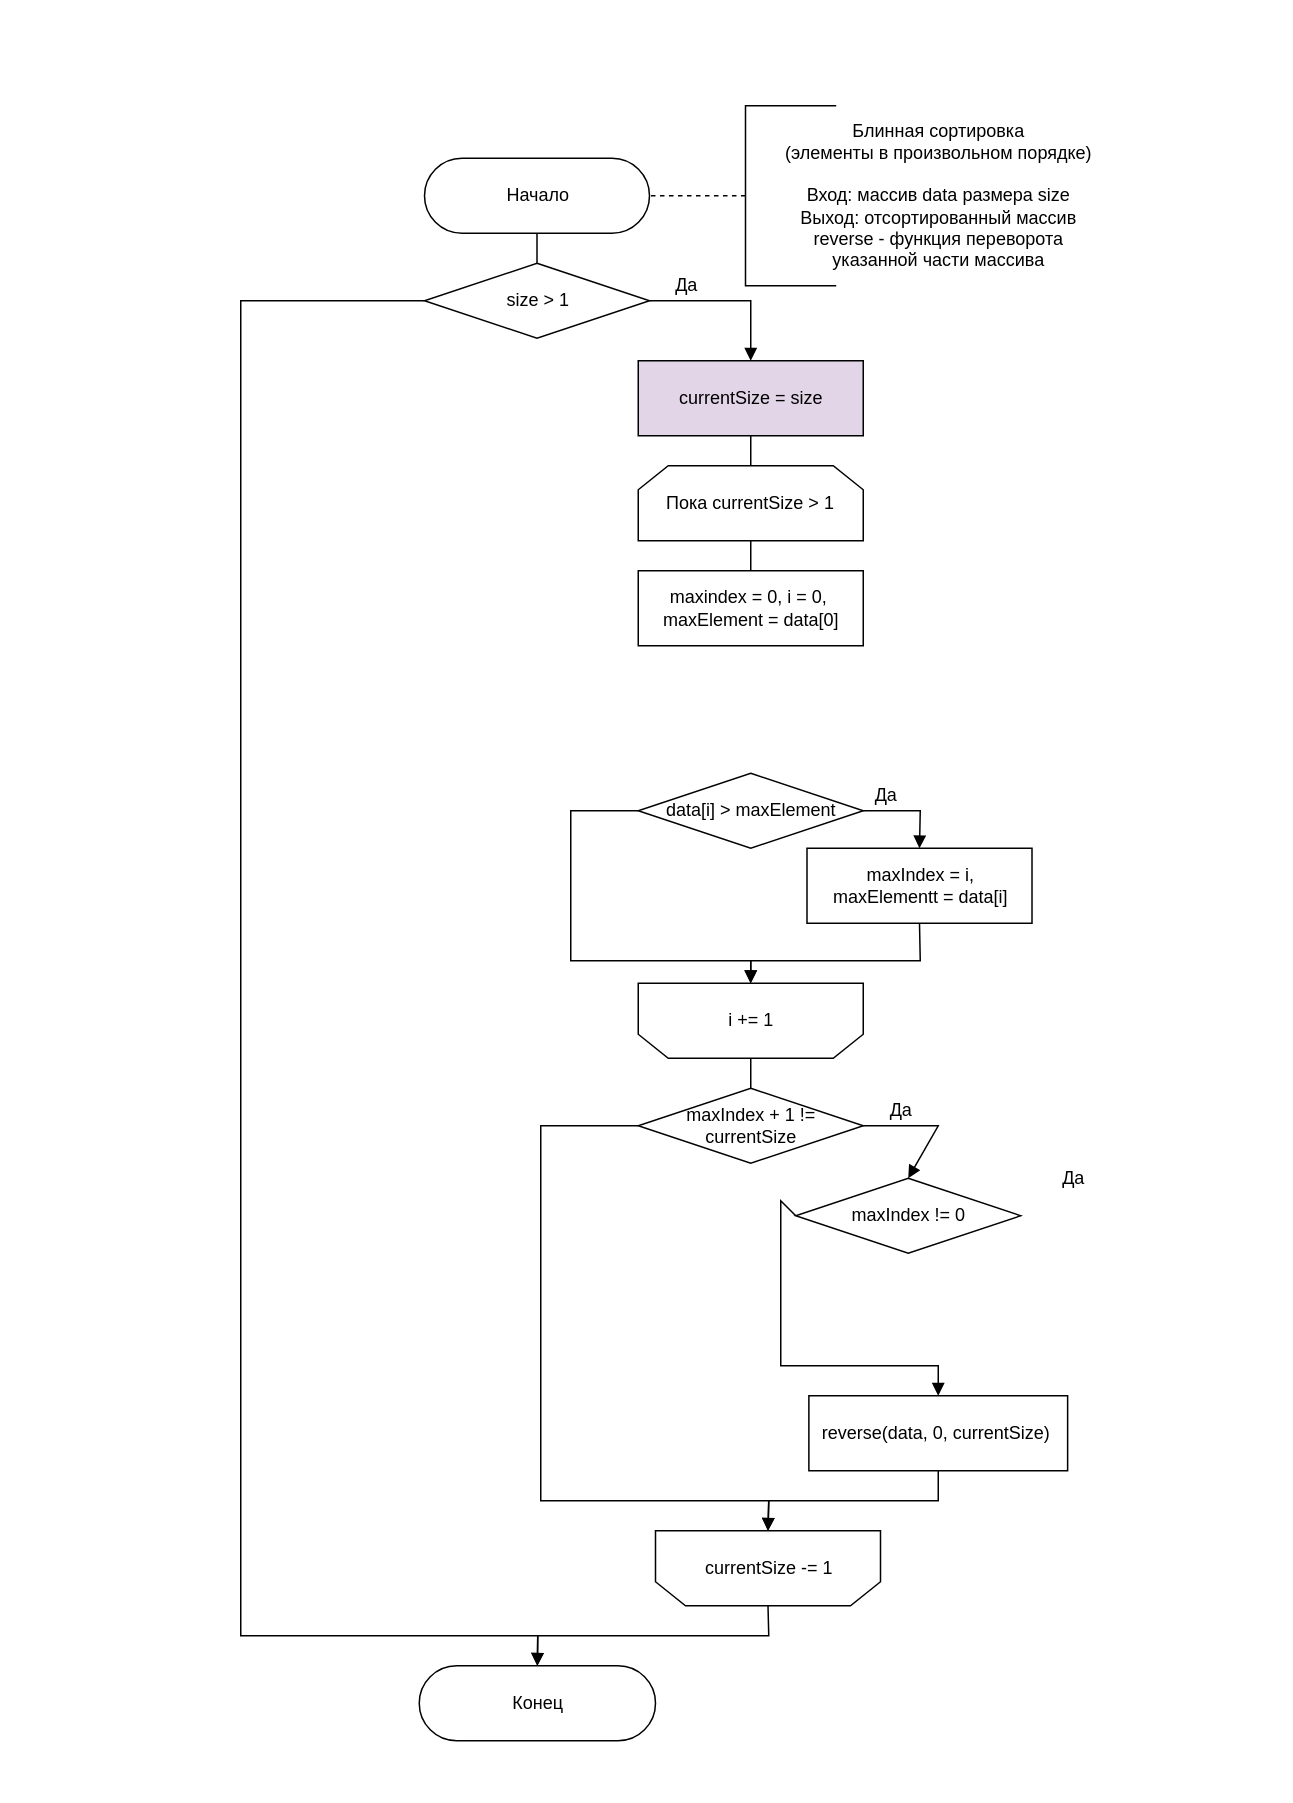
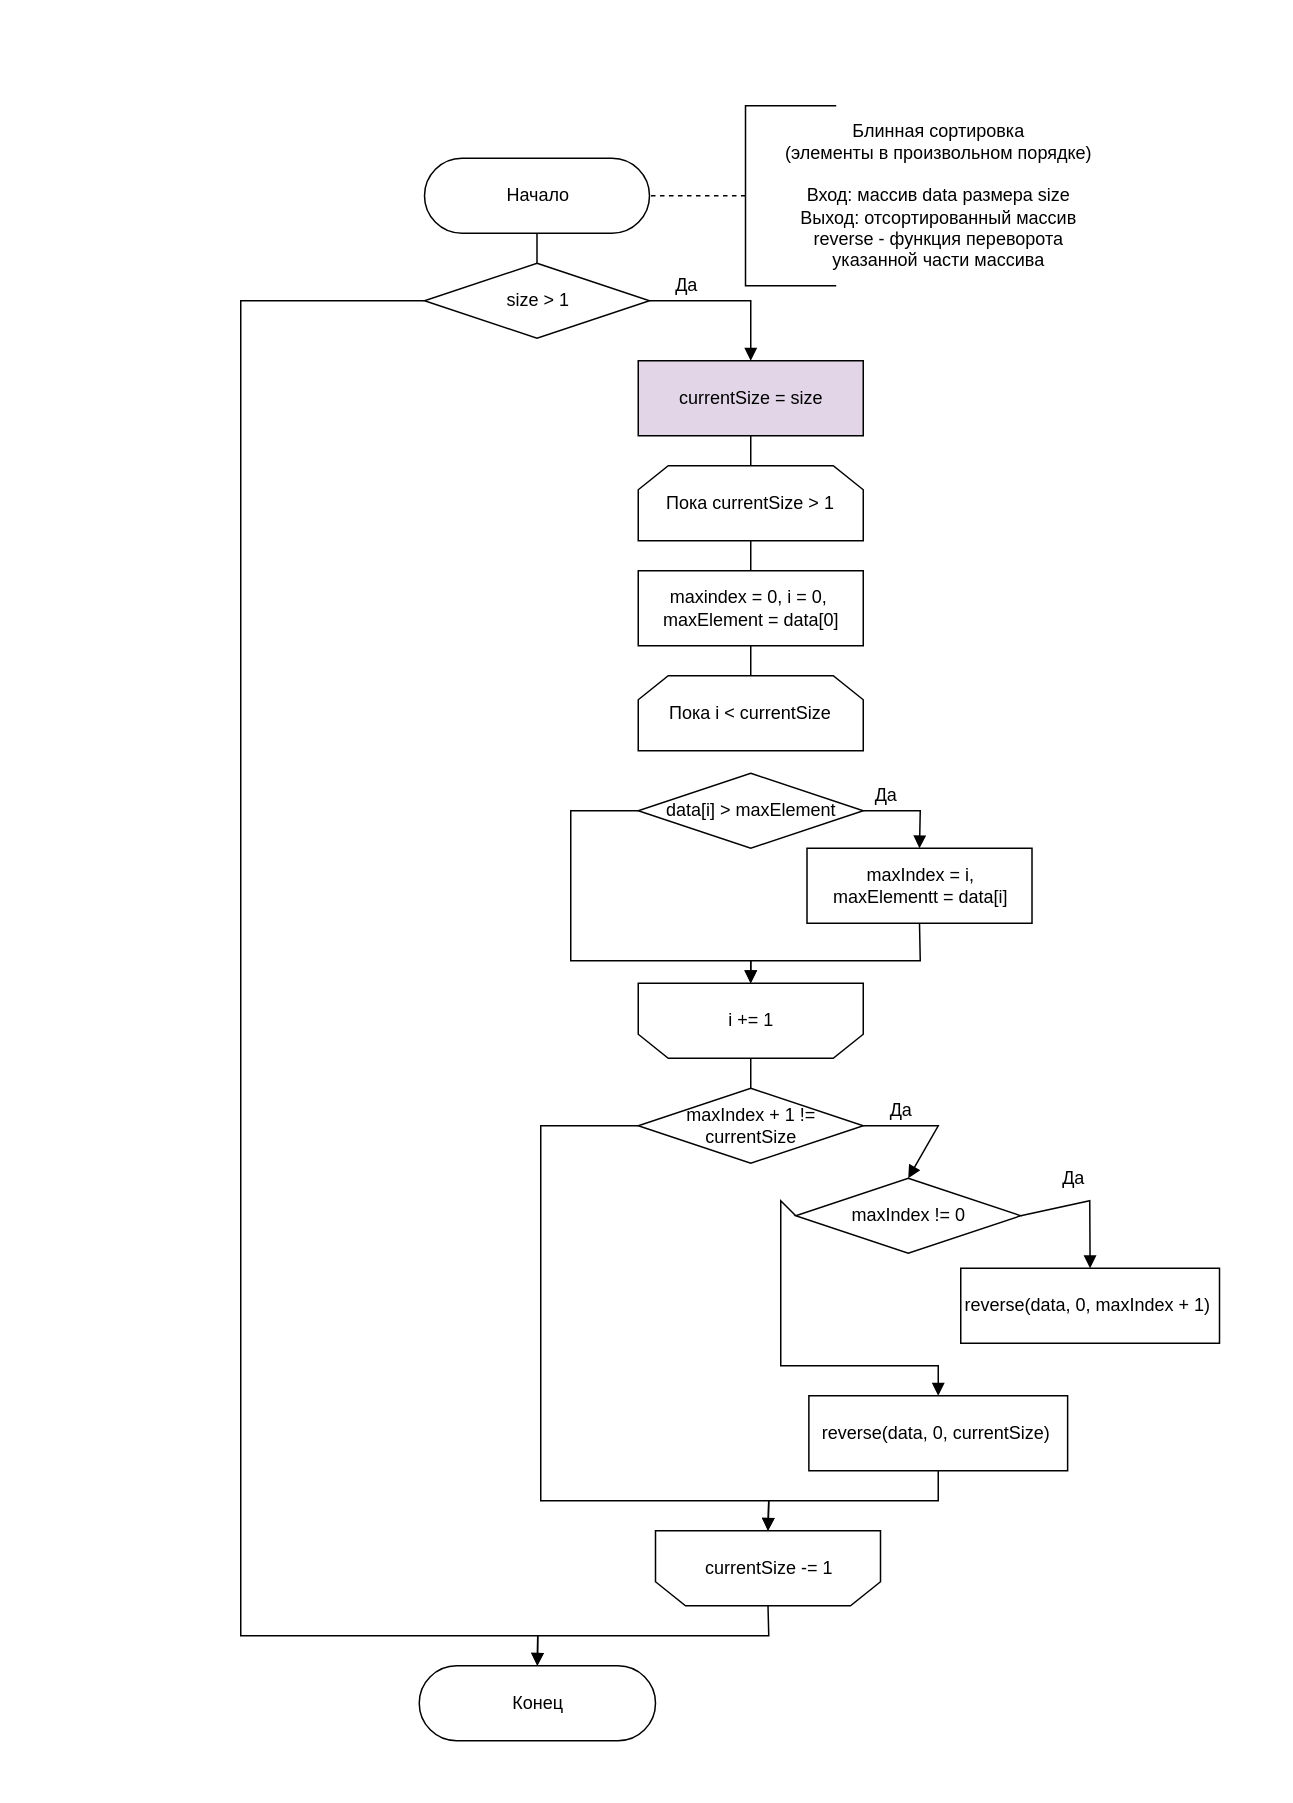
none -> (751, 661)
none -> (751, 713)
none -> (1082, 1202)
none -> (1090, 1306)
